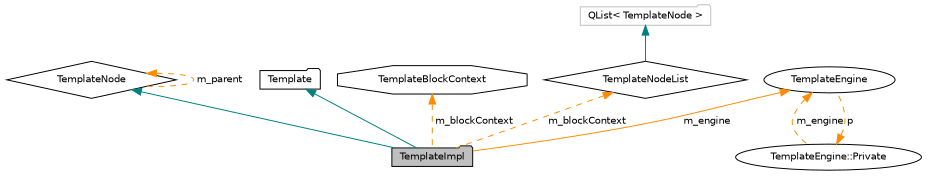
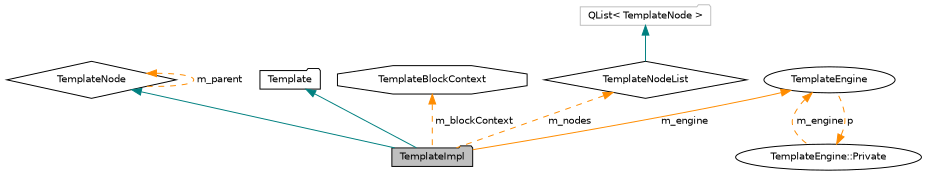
(586, 121) -> (569, 121)
